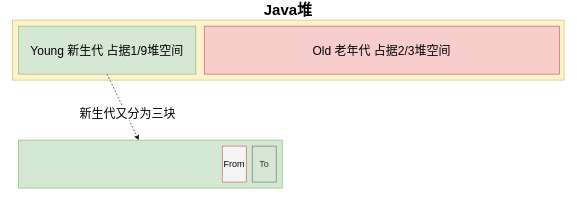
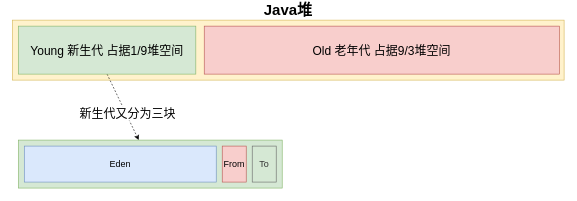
(382, 50) -> (382, 50)
none -> (120, 164)
(234, 164) -> (234, 164)
